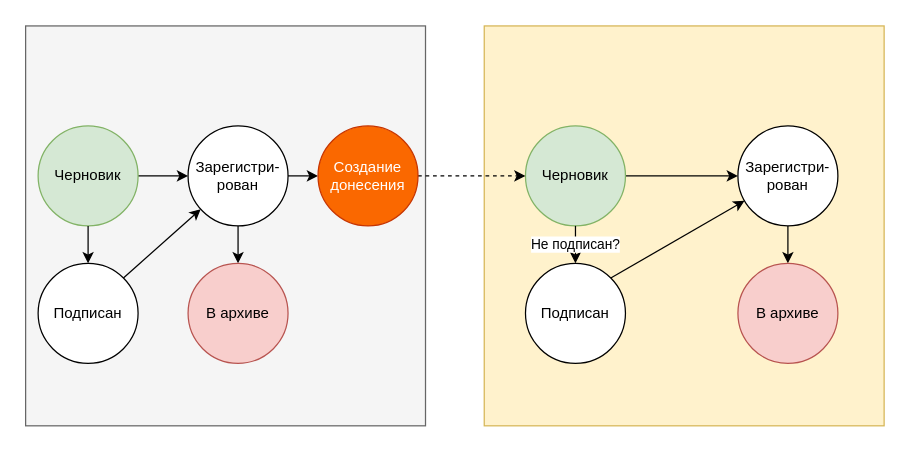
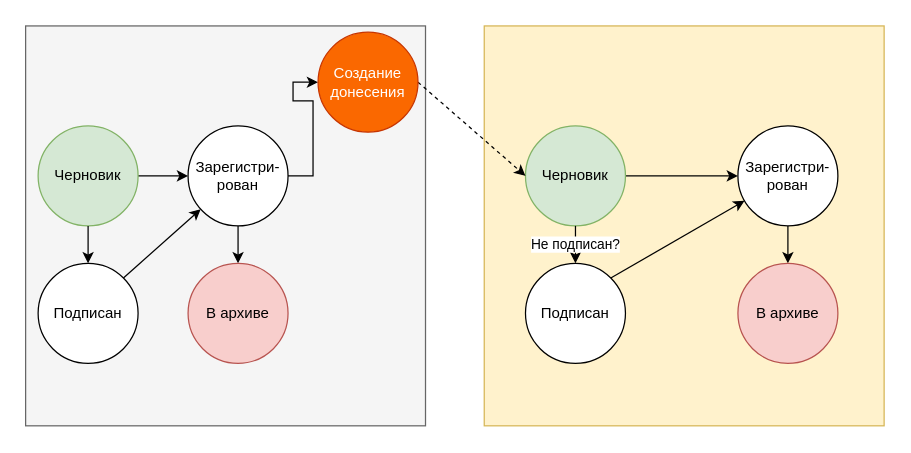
(368, 176) -> (368, 82)
